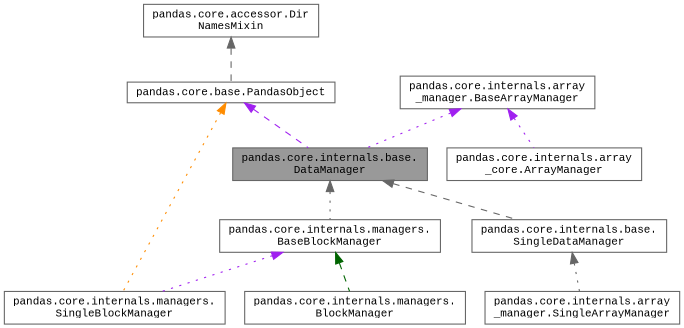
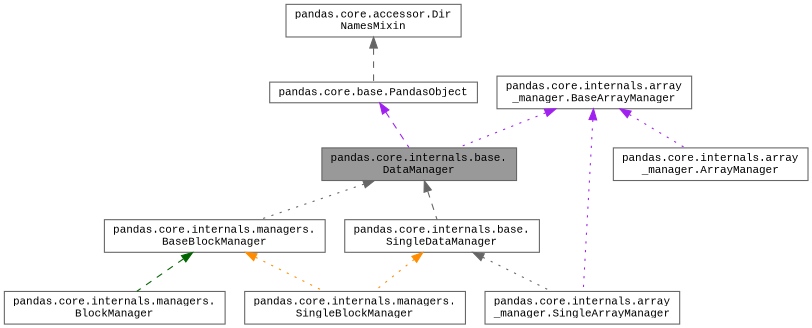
(544, 164) -> (711, 164)
(172, 202) -> (394, 275)
none -> (588, 205)
(217, 274) -> (290, 274)
